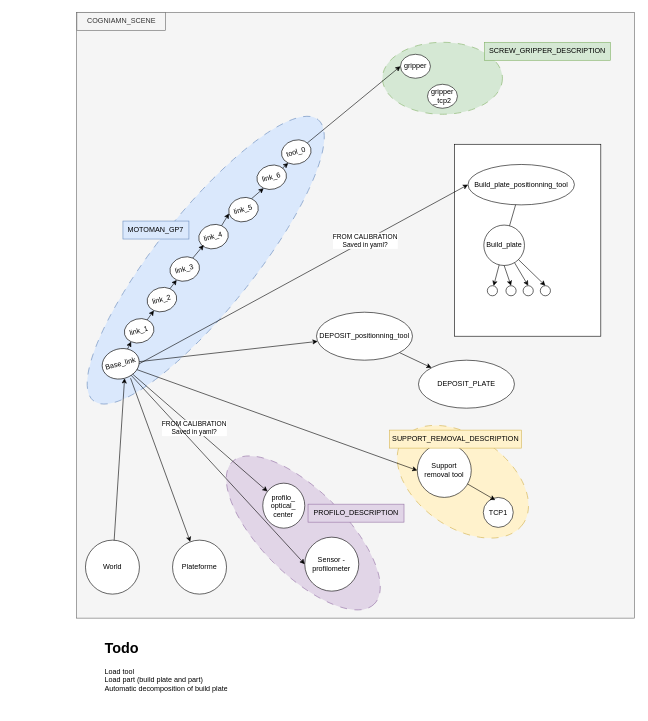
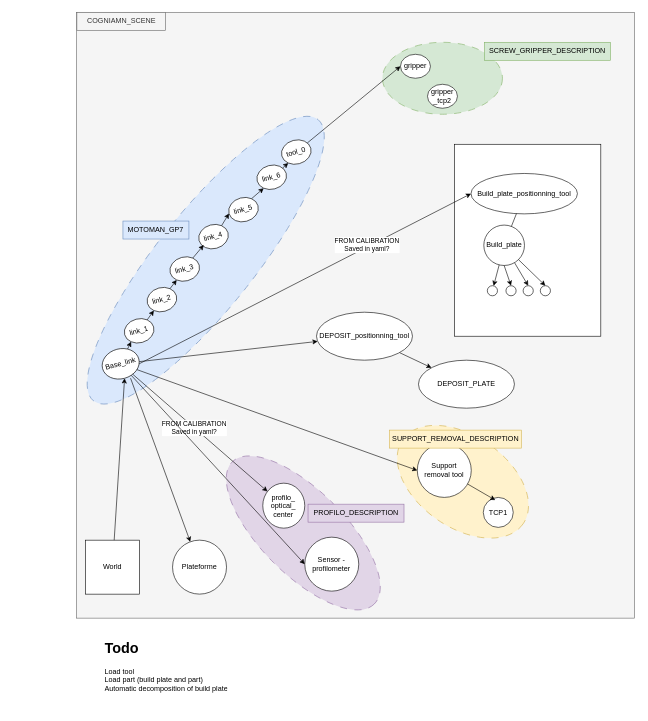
(521, 185) -> (524, 194)
(112, 567) -> (112, 567)
